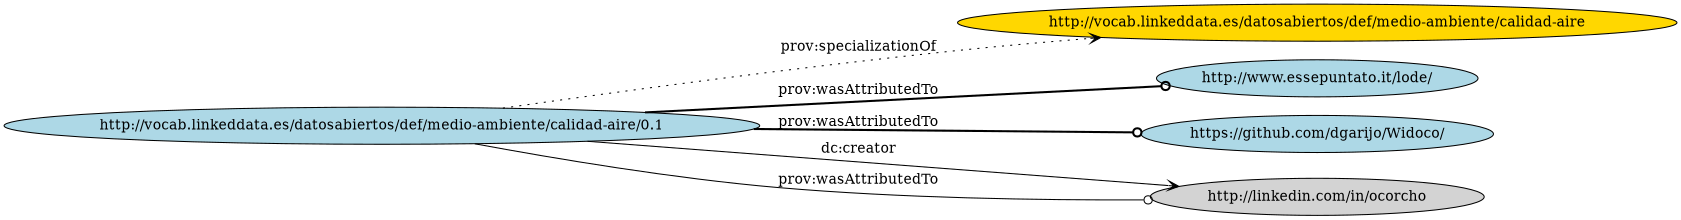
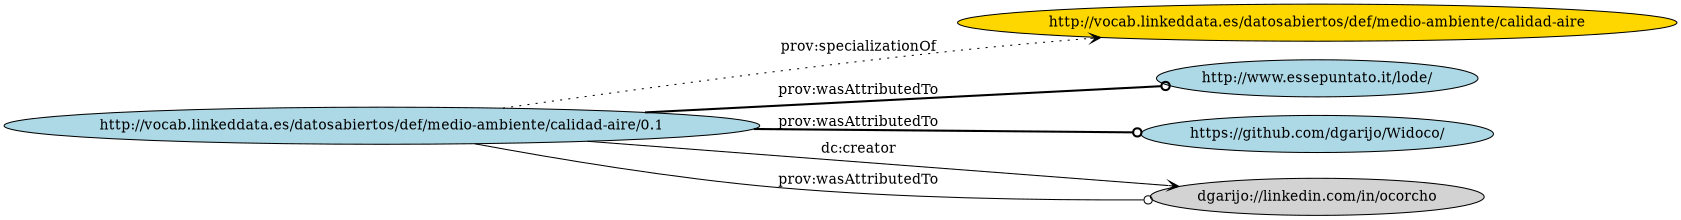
(1317, 197) -> (1317, 197)
